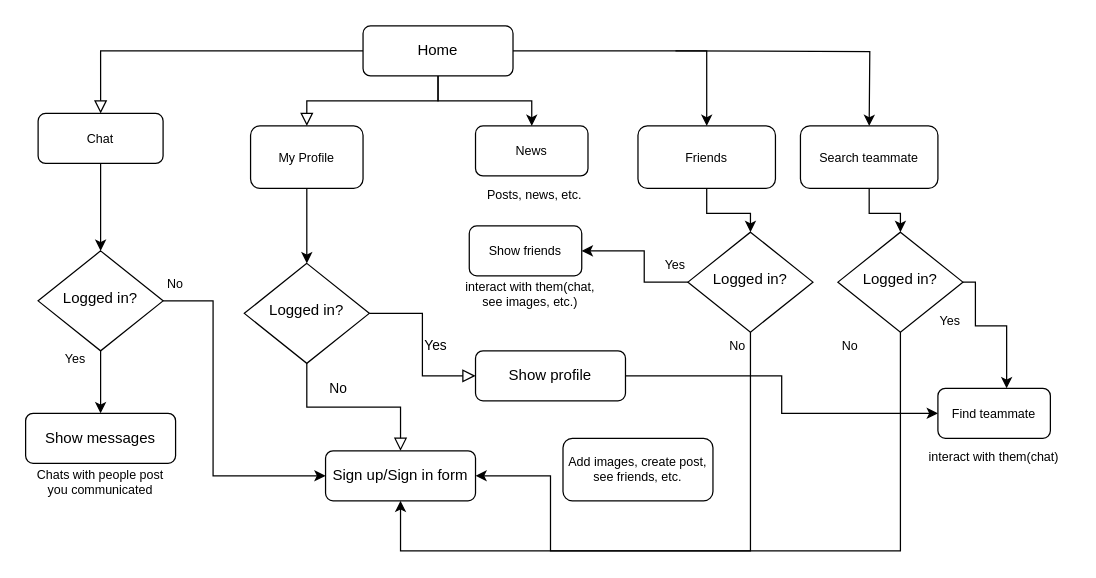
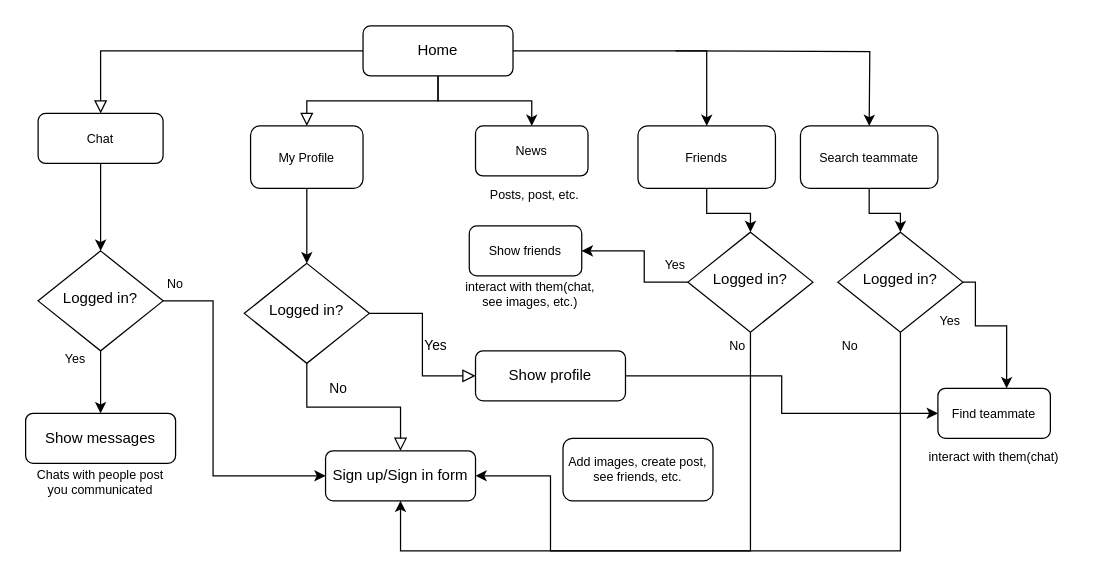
(535, 194) -> (535, 194)
